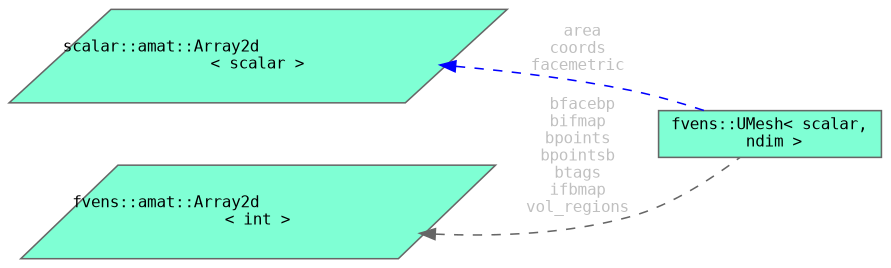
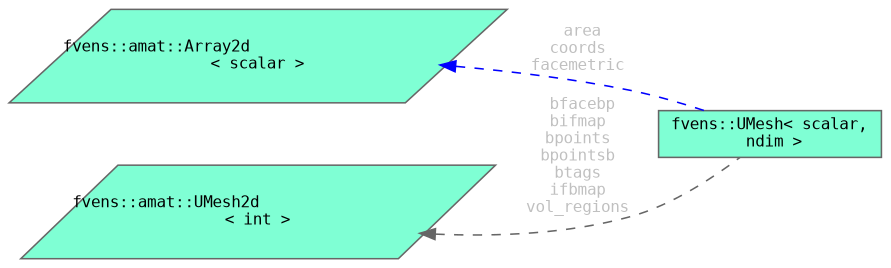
(258, 56) -> (258, 56)
(258, 212) -> (258, 212)
